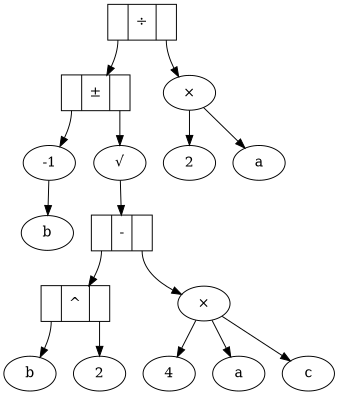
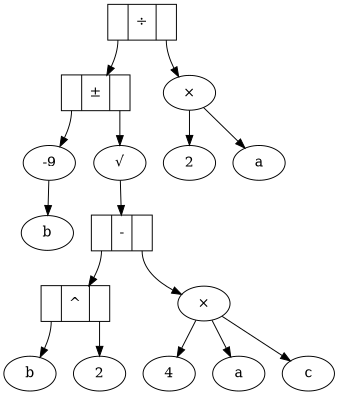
(49, 163) -> (49, 163)
